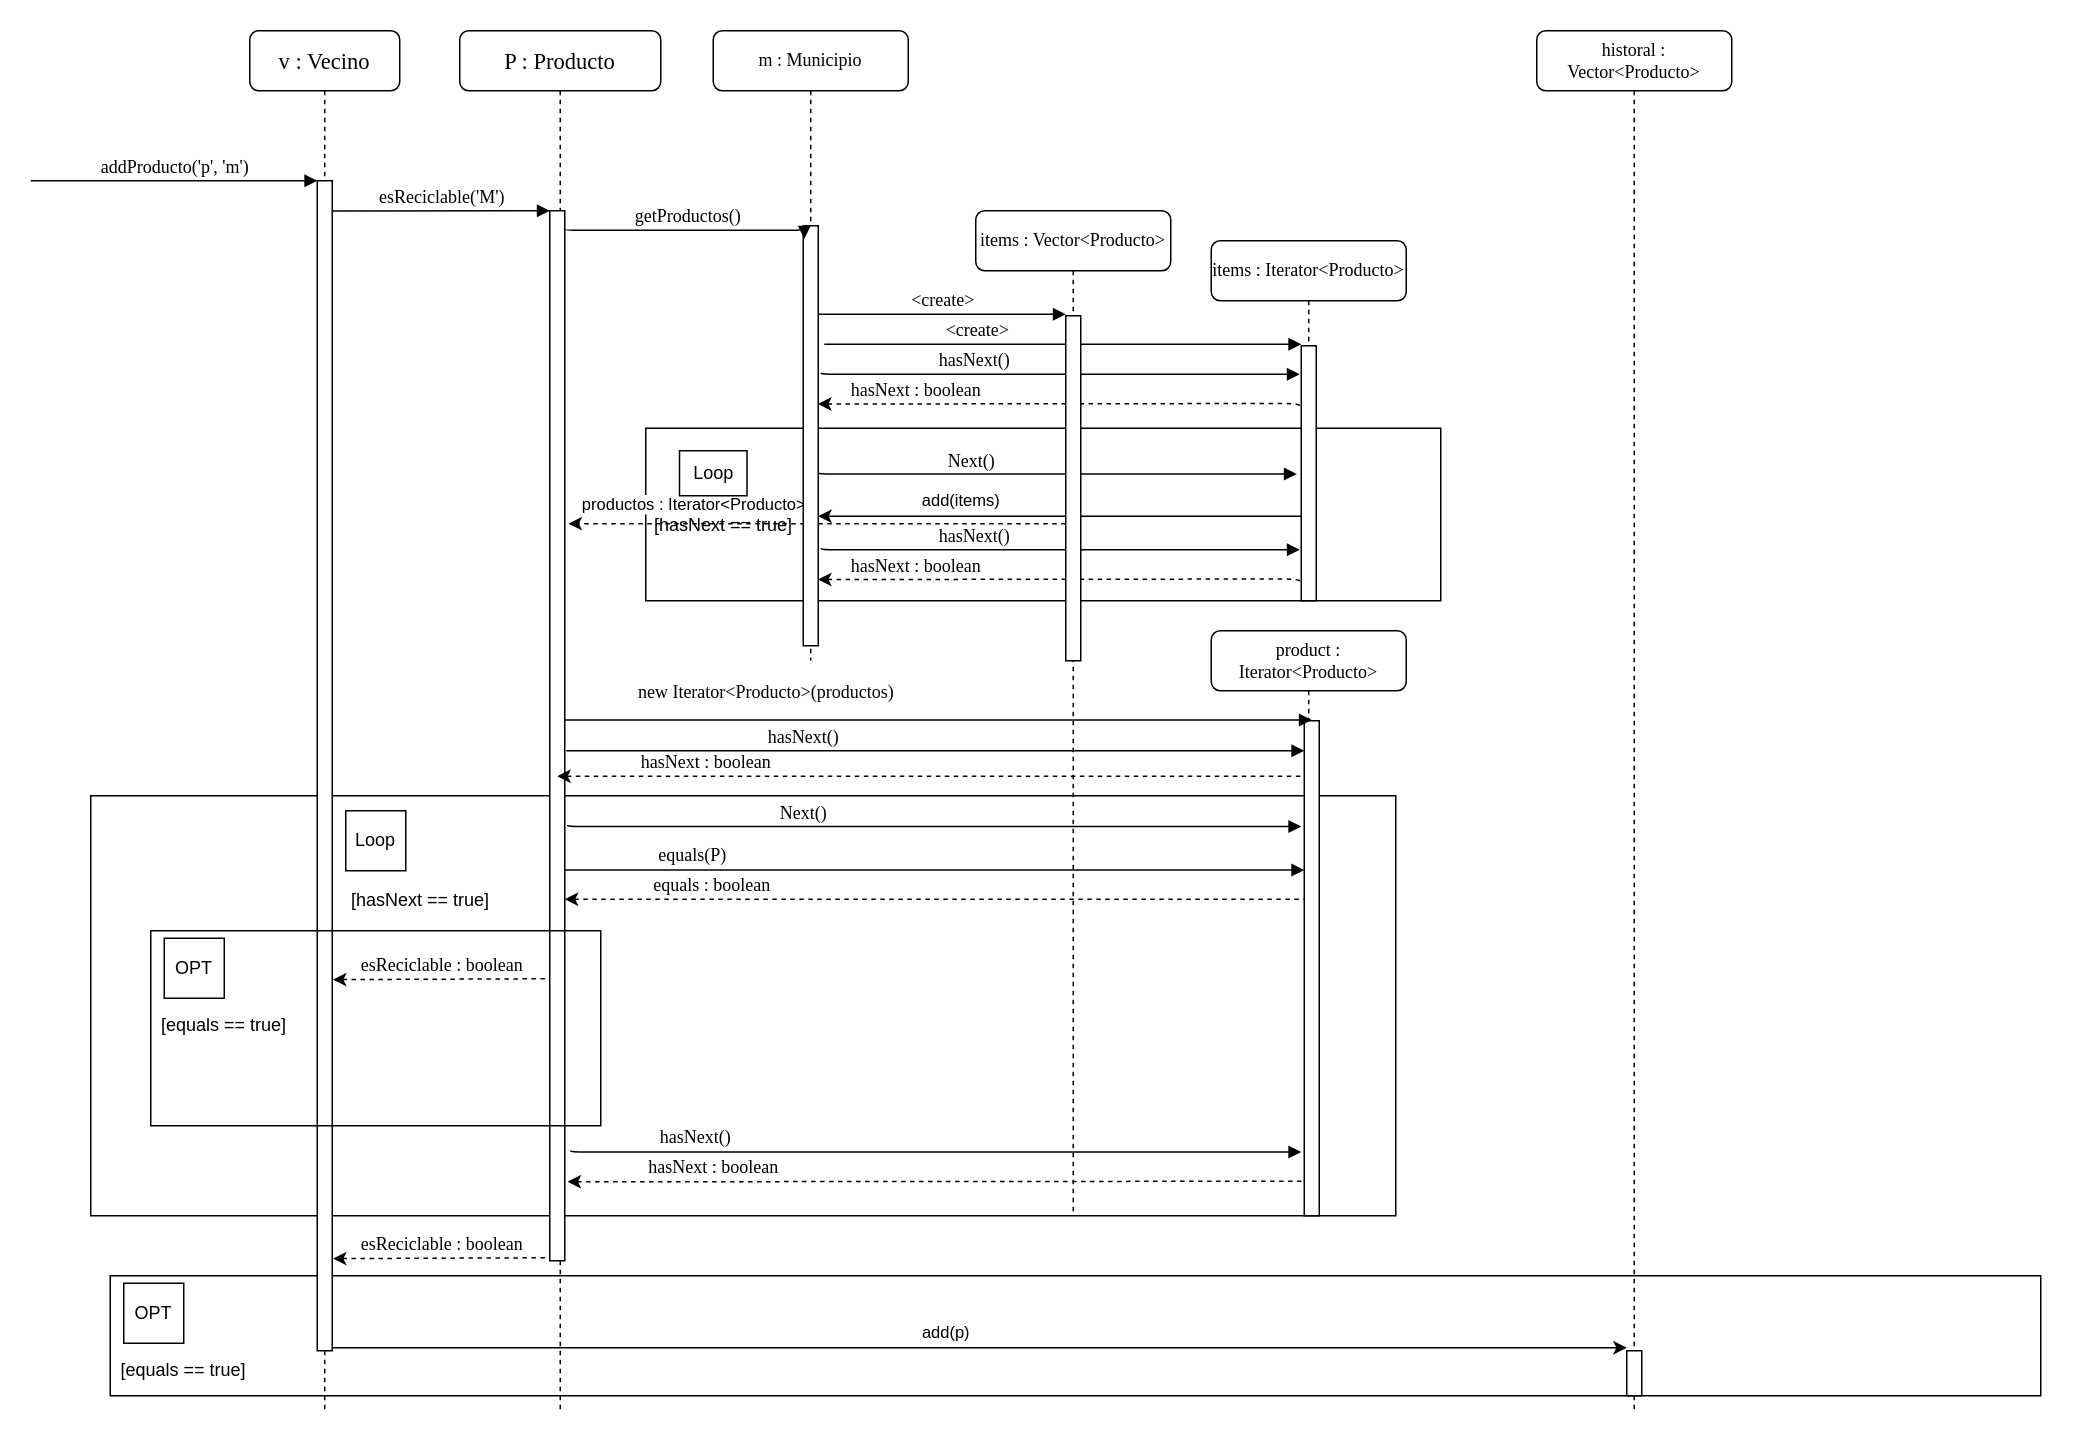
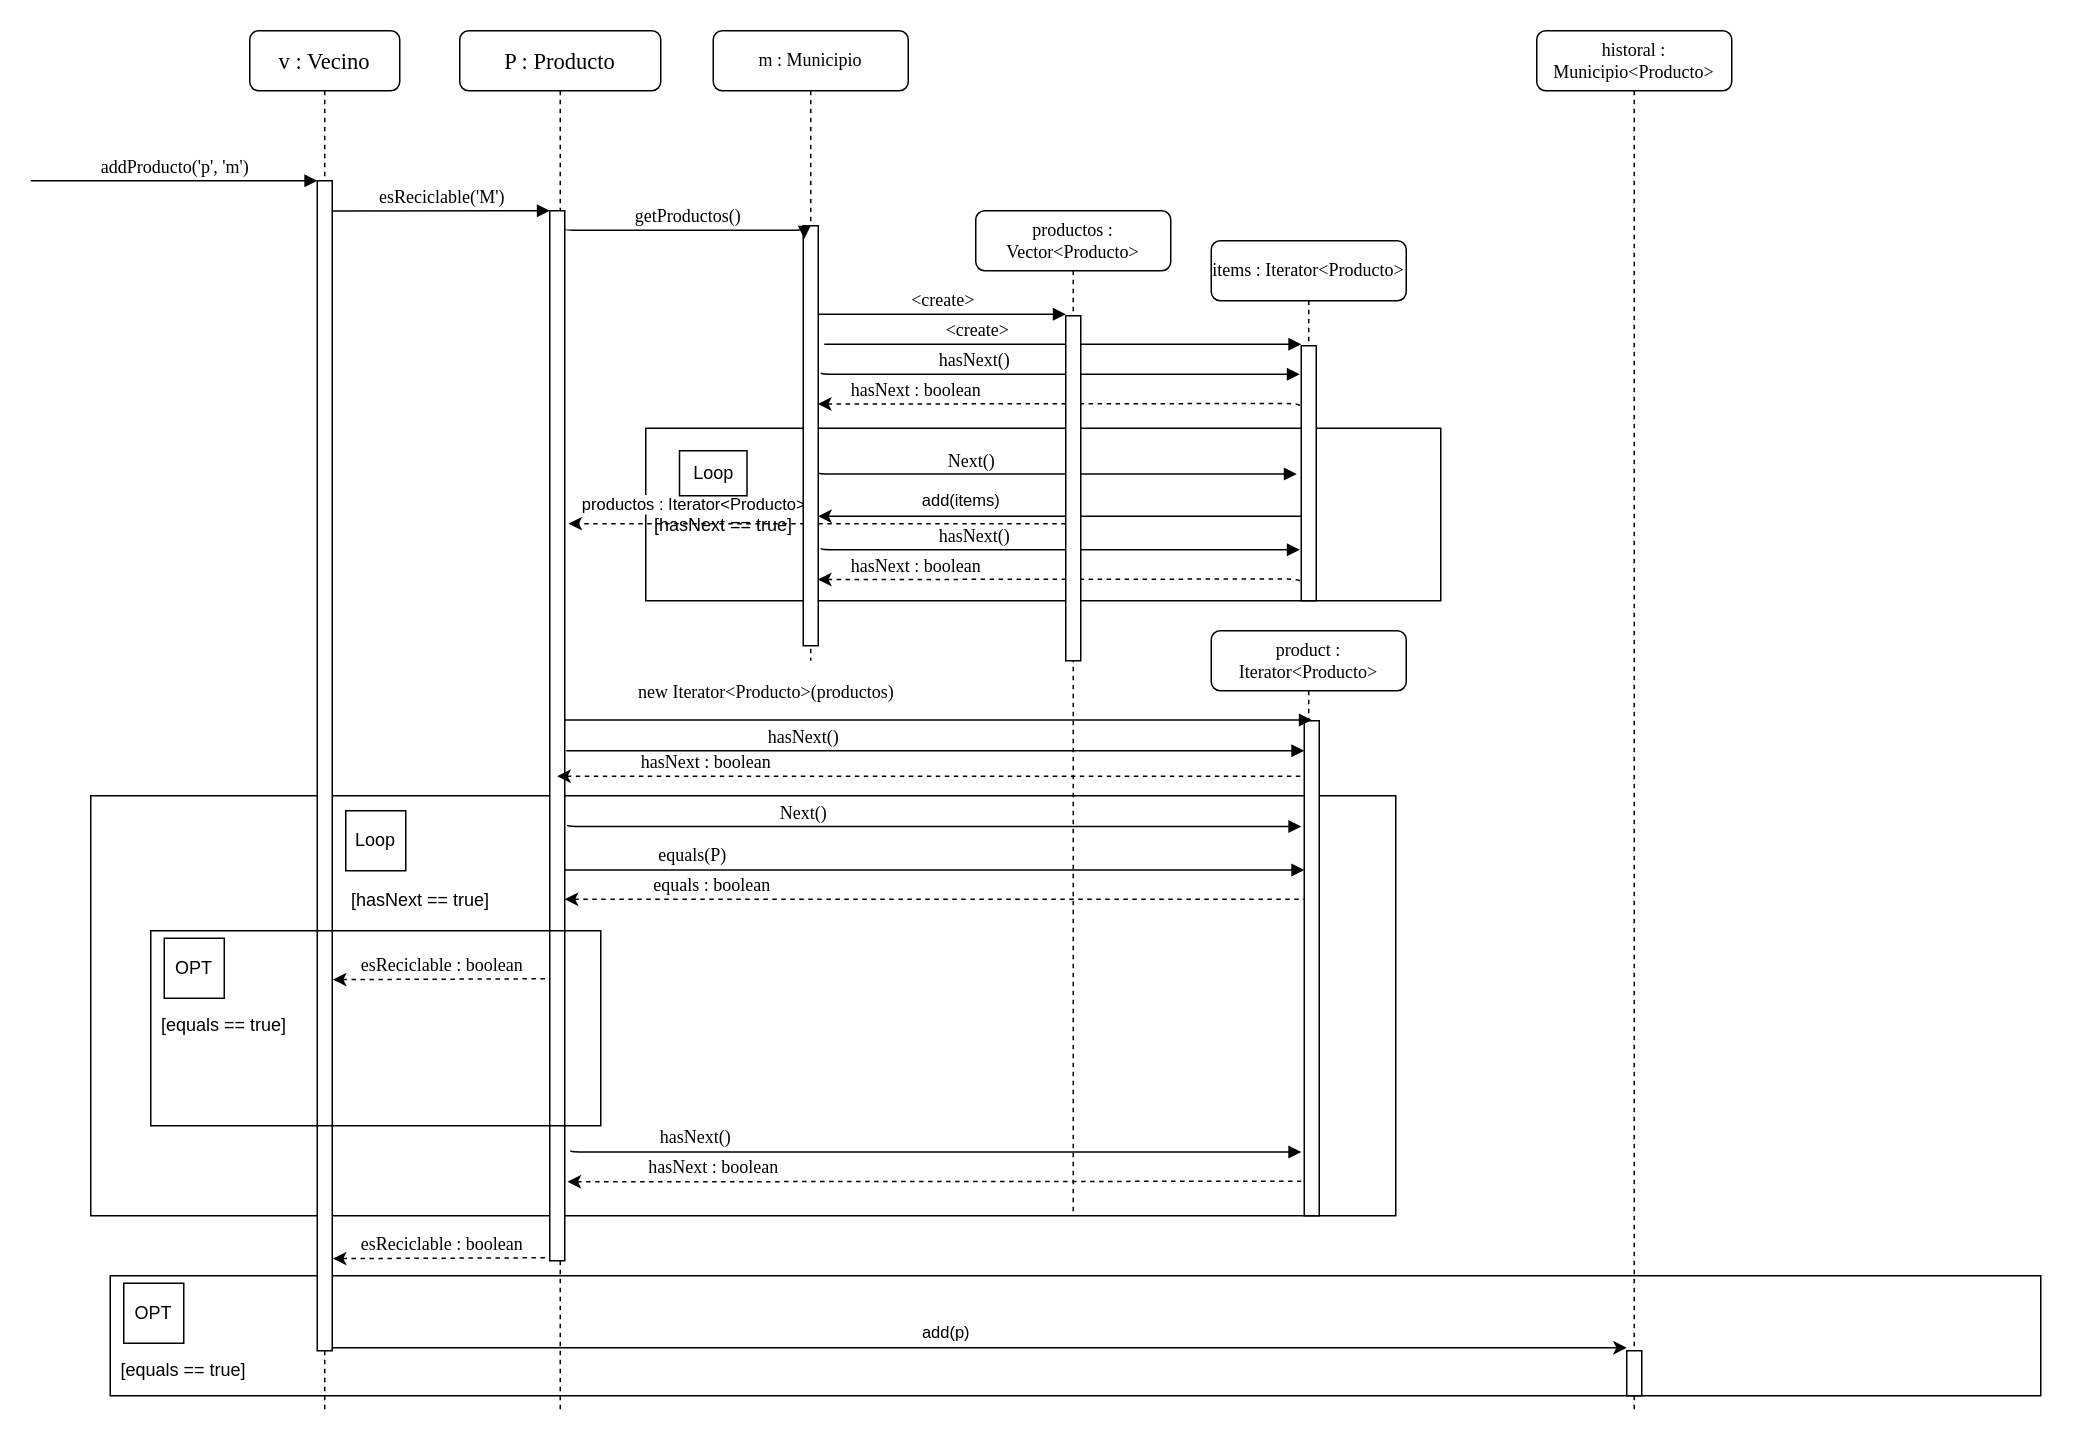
(1634, 61) -> (1634, 61)
(1073, 241) -> (1073, 241)
